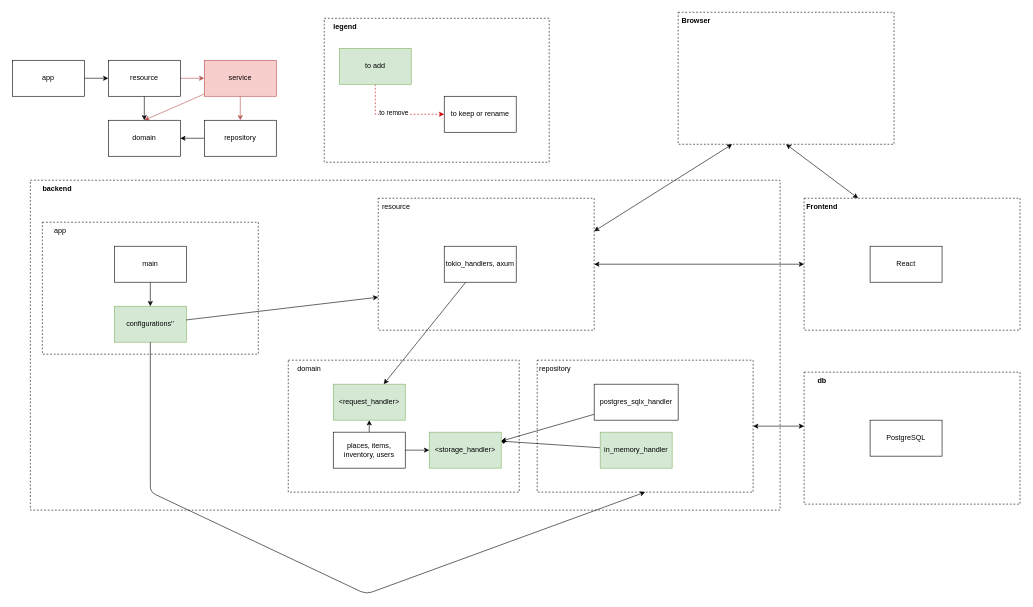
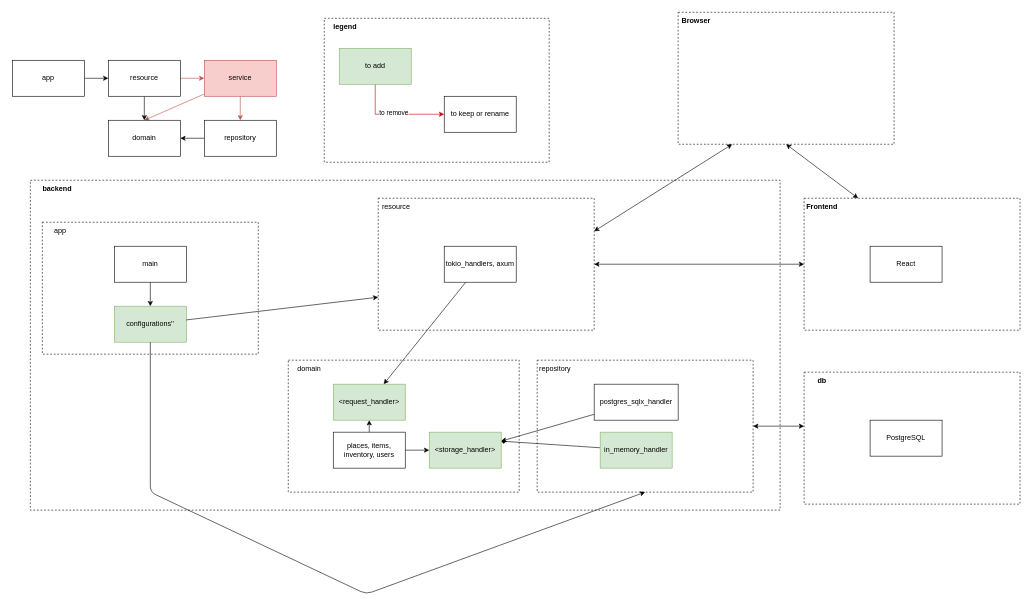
(375, 101) -> (375, 101)
